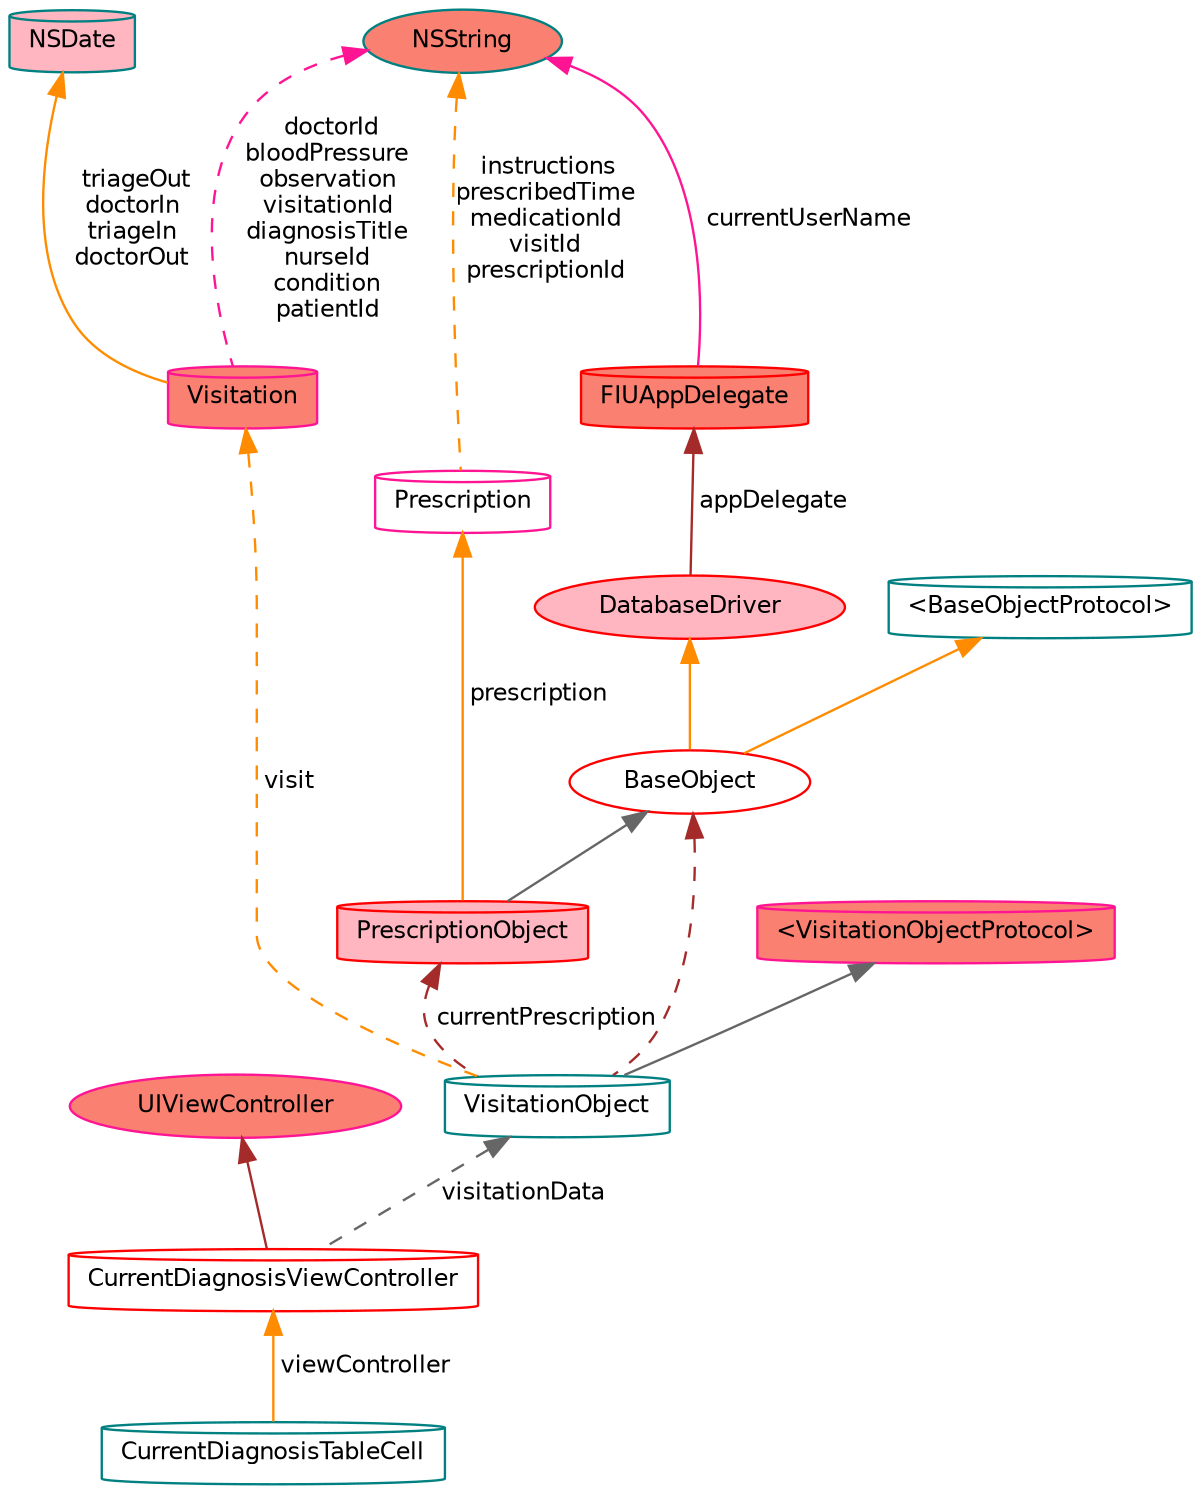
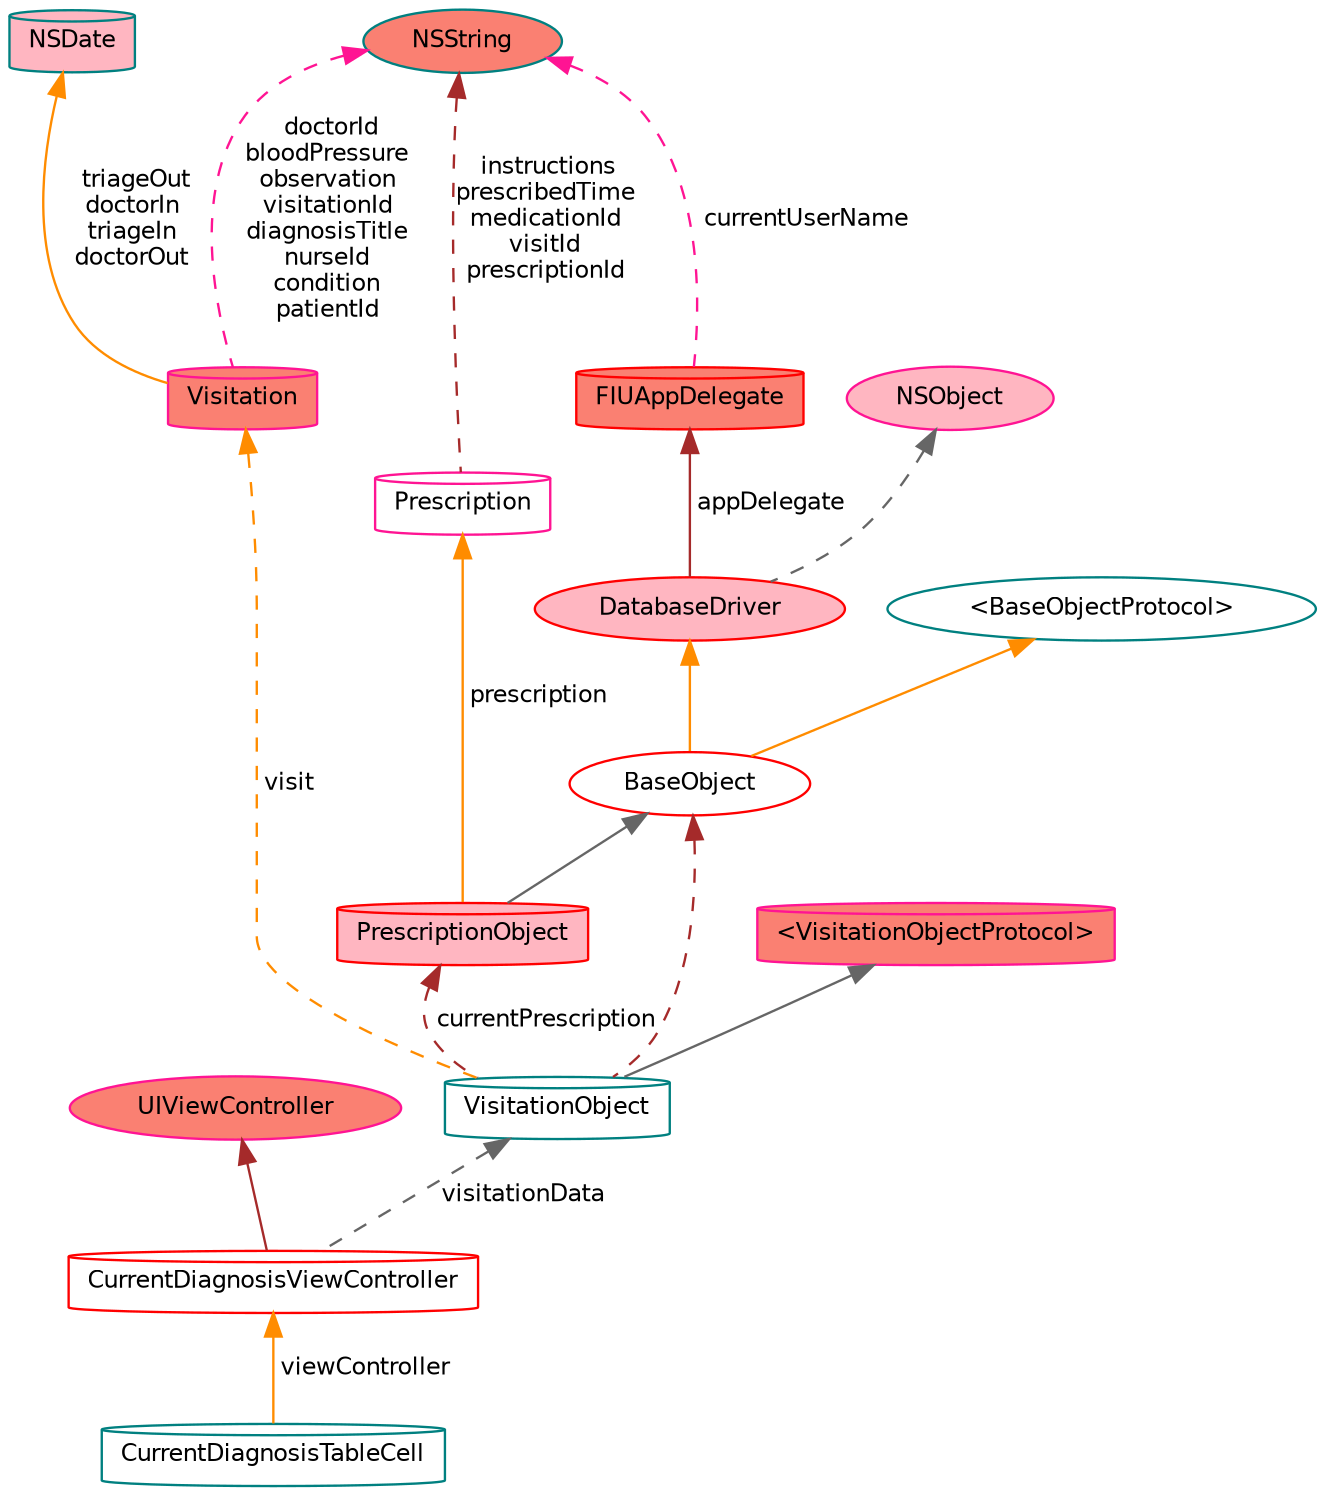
(683, 191) -> (682, 192)
(454, 284) -> (454, 285)
none -> (950, 398)
(1040, 607) -> (1102, 609)
